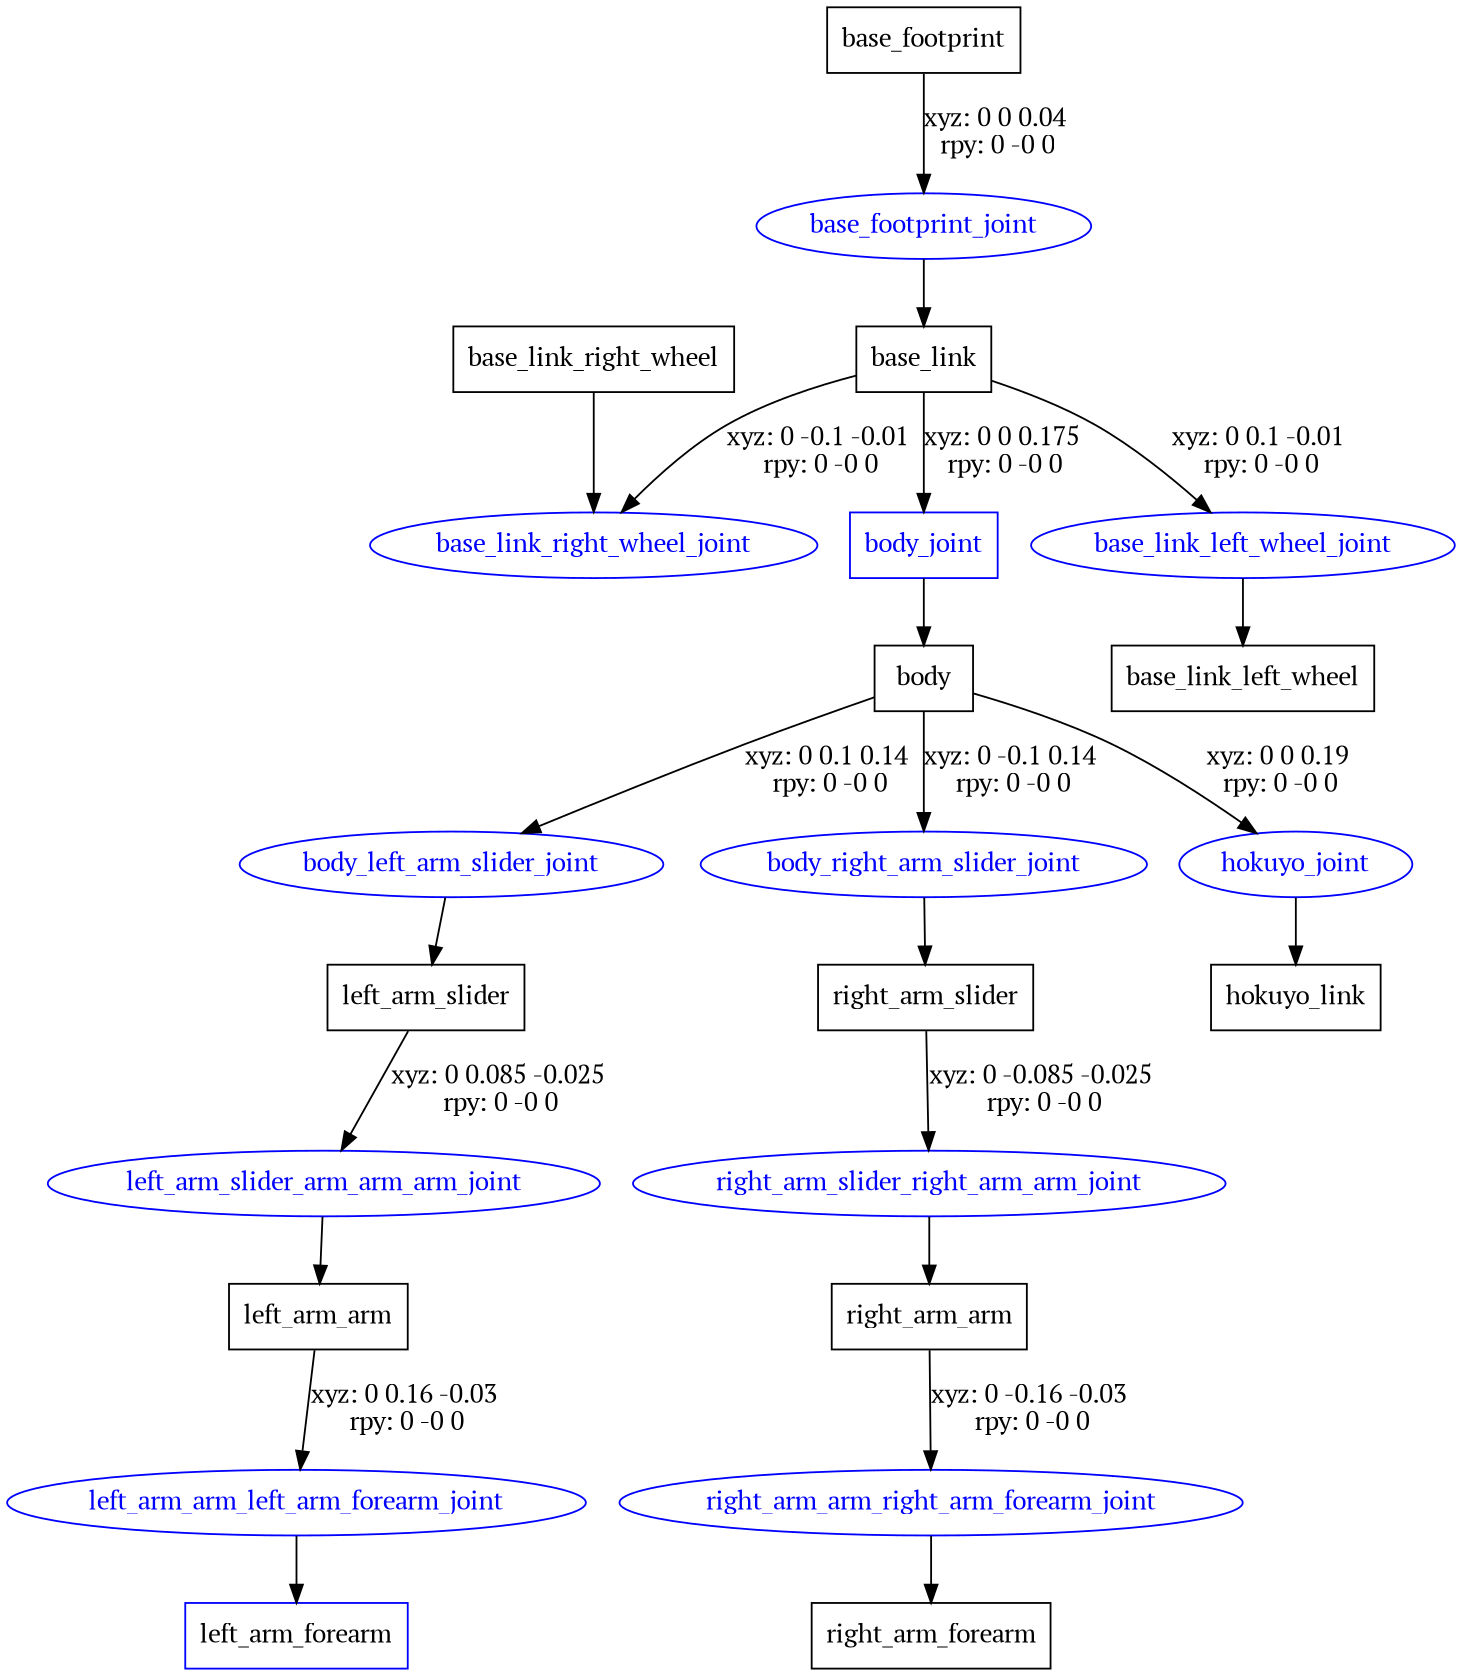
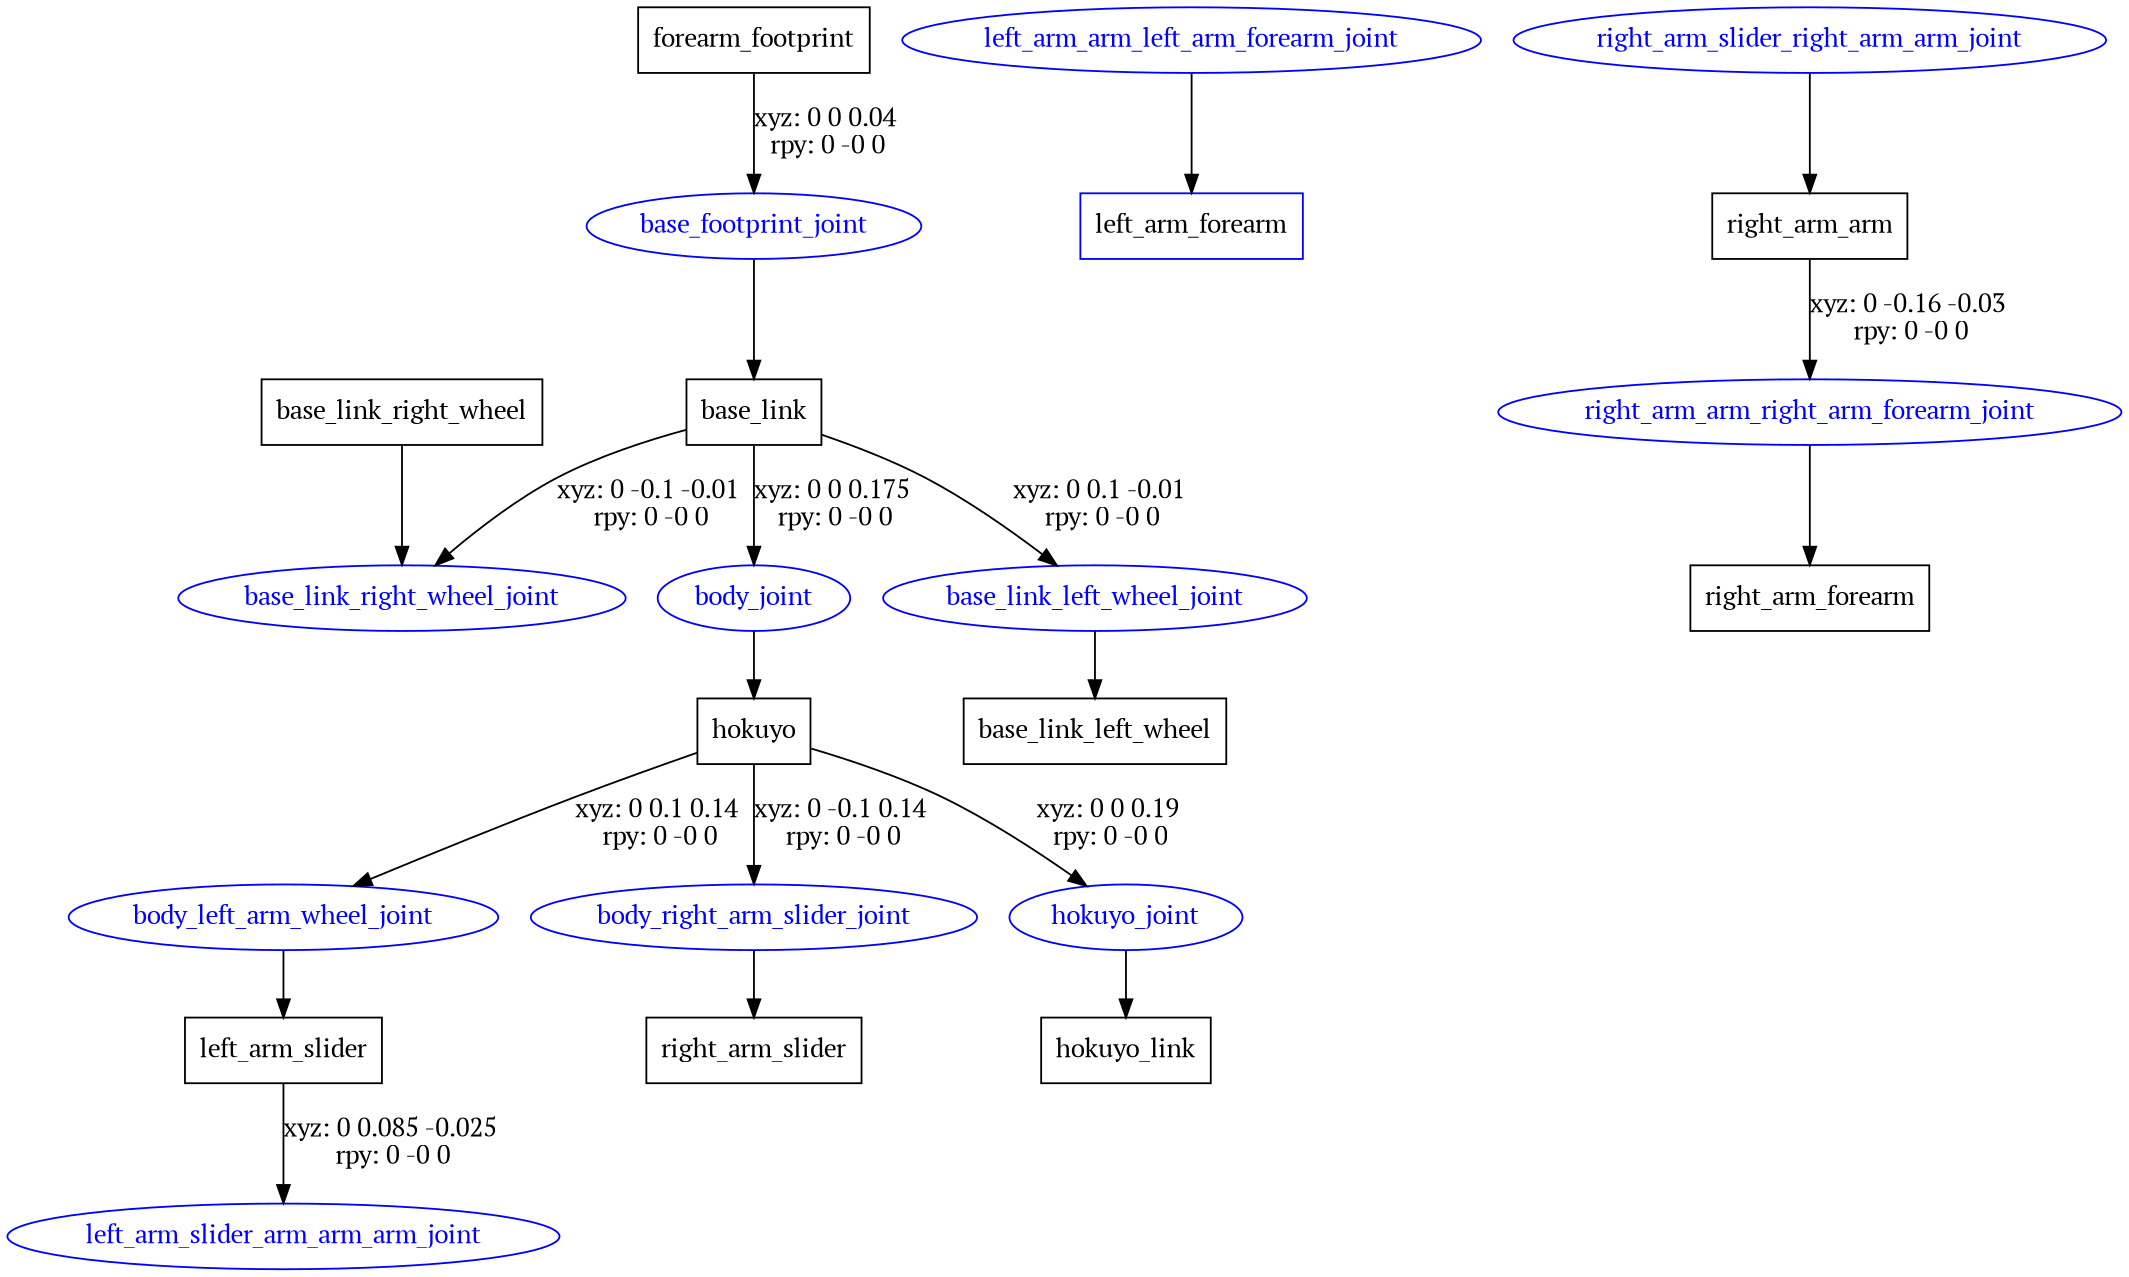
(924, 40) -> (754, 40)
(924, 545) -> (754, 598)
(924, 678) -> (754, 731)
(452, 864) -> (283, 917)
(927, 1081) -> none
(318, 1317) -> none
